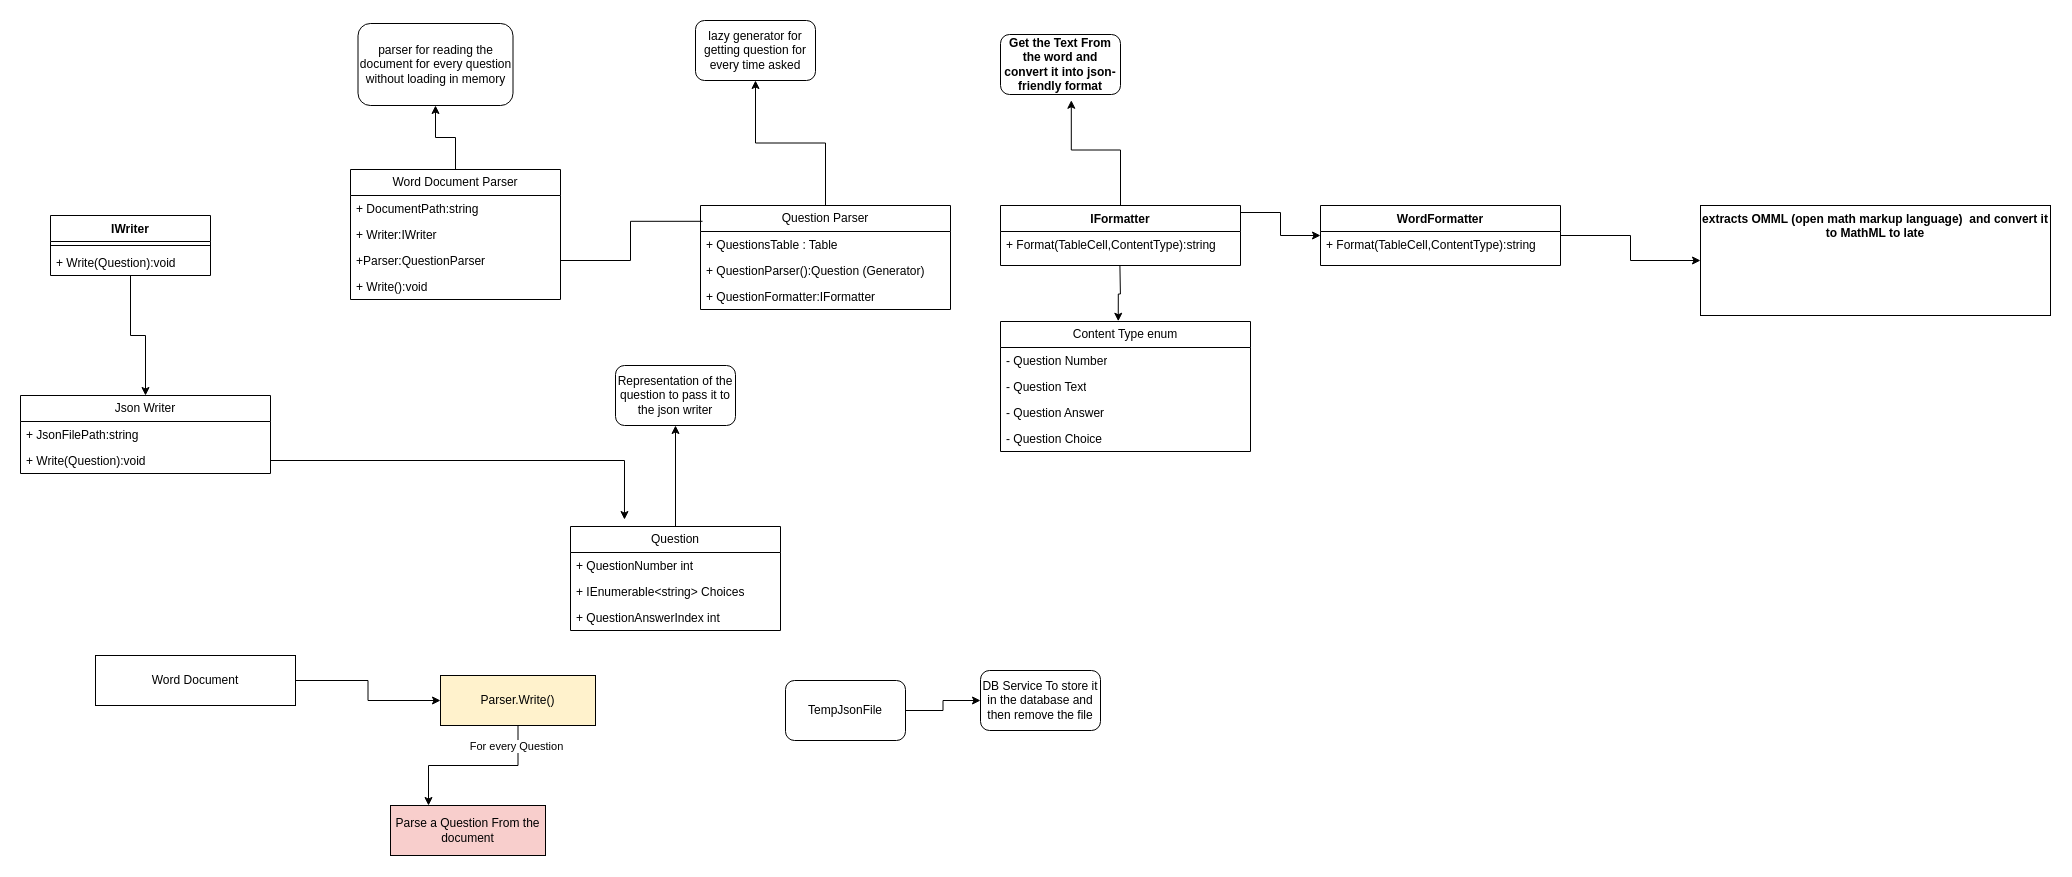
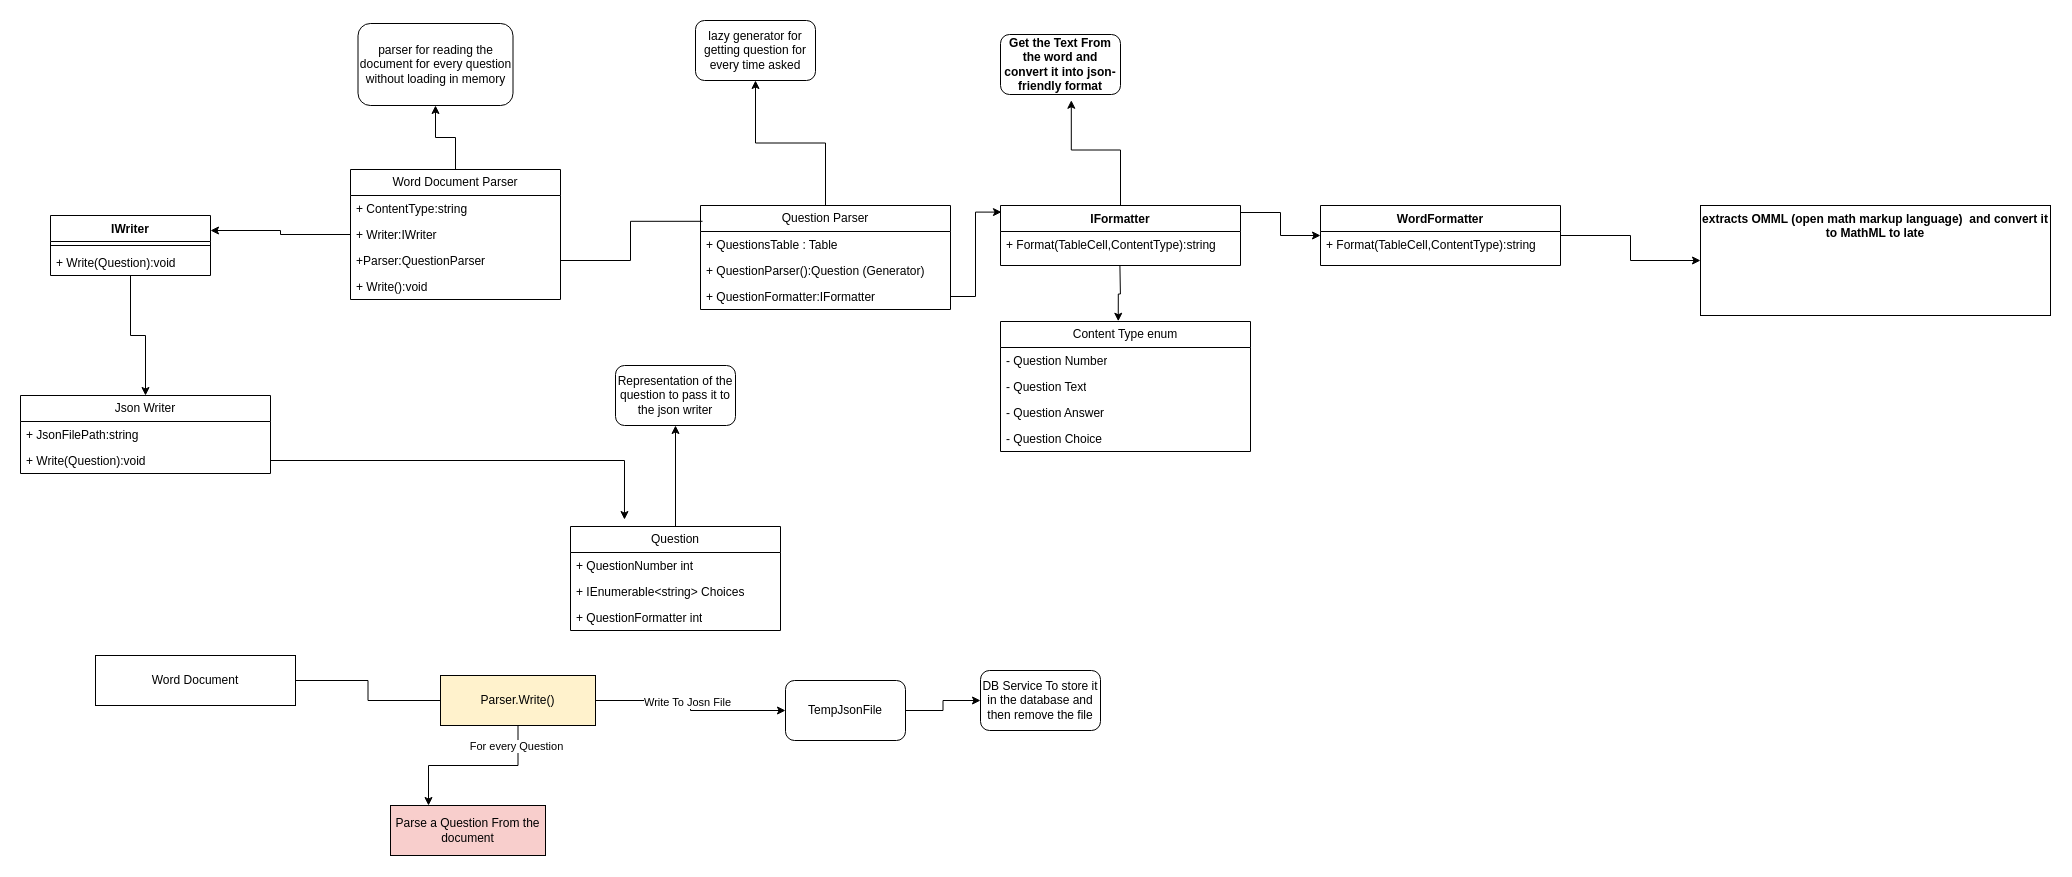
(422, 210) -> (419, 210)
none -> (283, 235)
none -> (976, 257)
(654, 619) -> (648, 619)
(432, 701) -> (435, 701)
none -> (691, 702)
